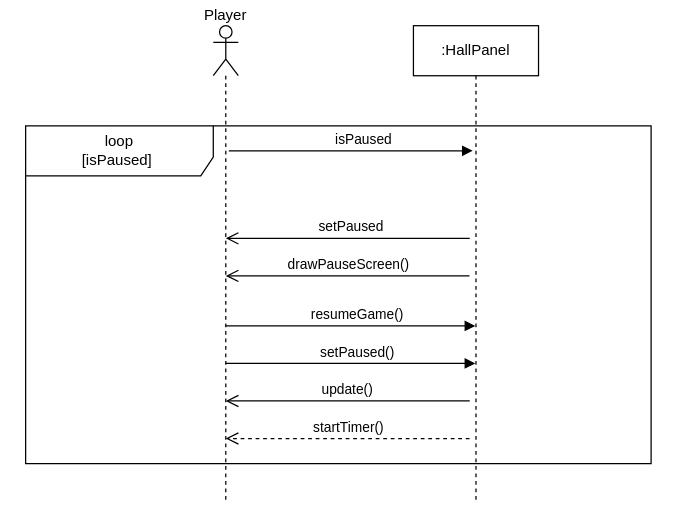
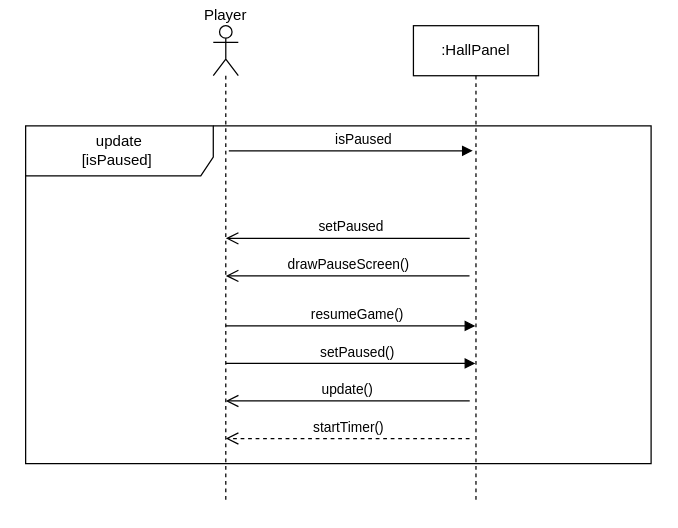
(119, 151) -> (119, 151)
